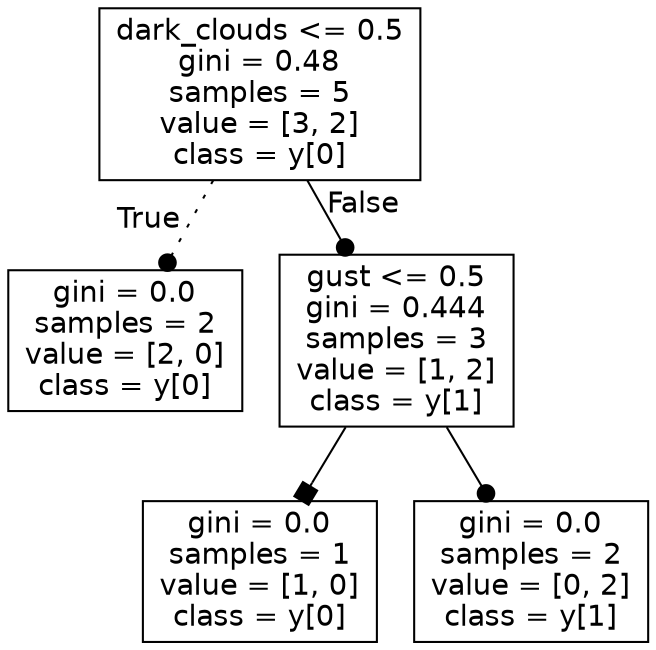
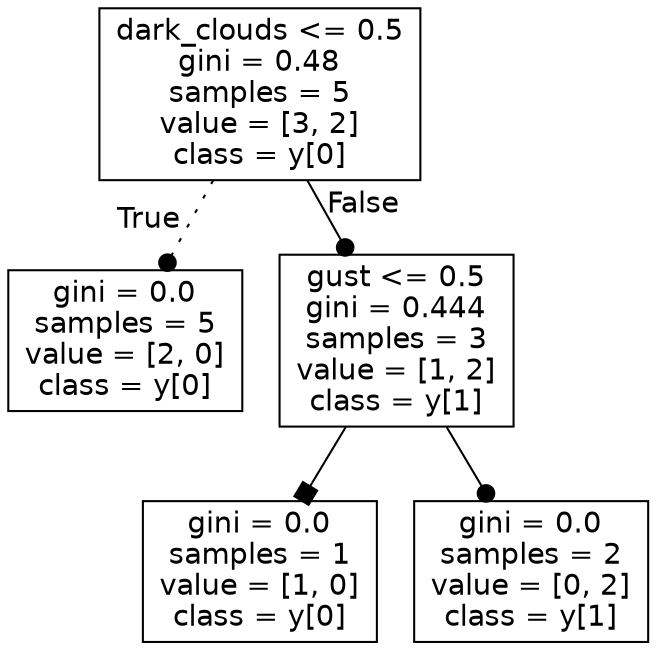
(125, 341) -> (125, 341)
